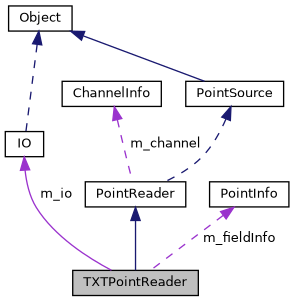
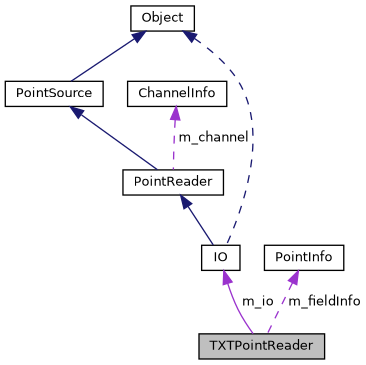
(202, 157) -> (119, 142)
(136, 245) -> (201, 226)
